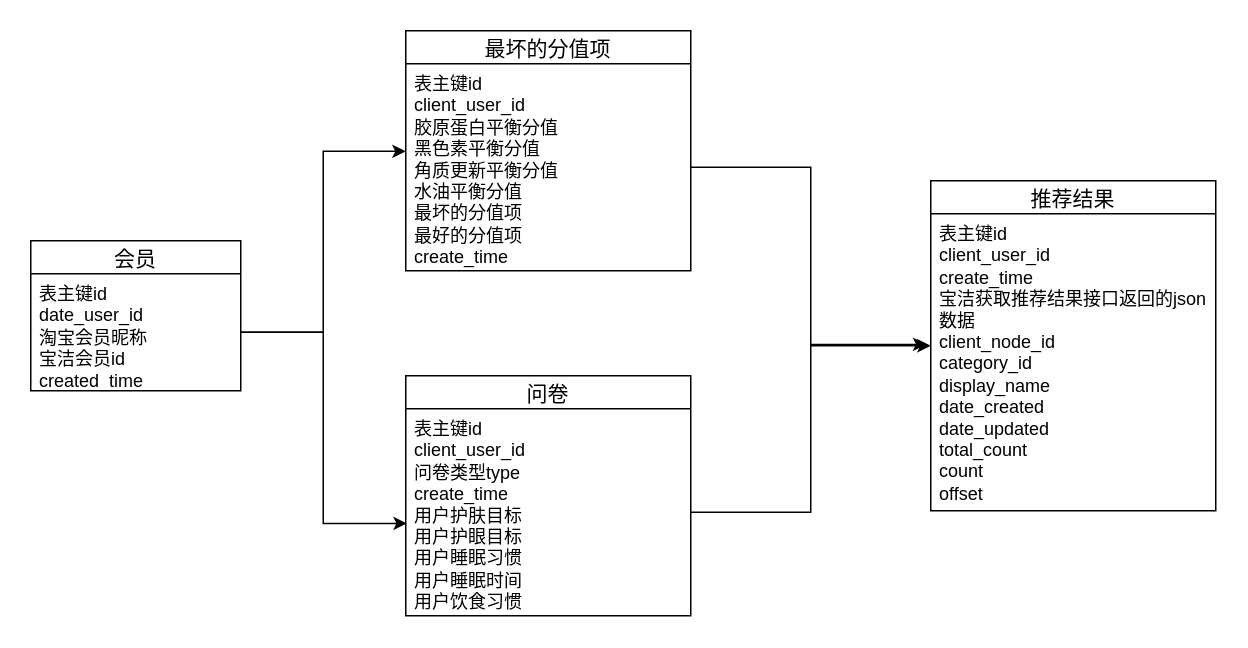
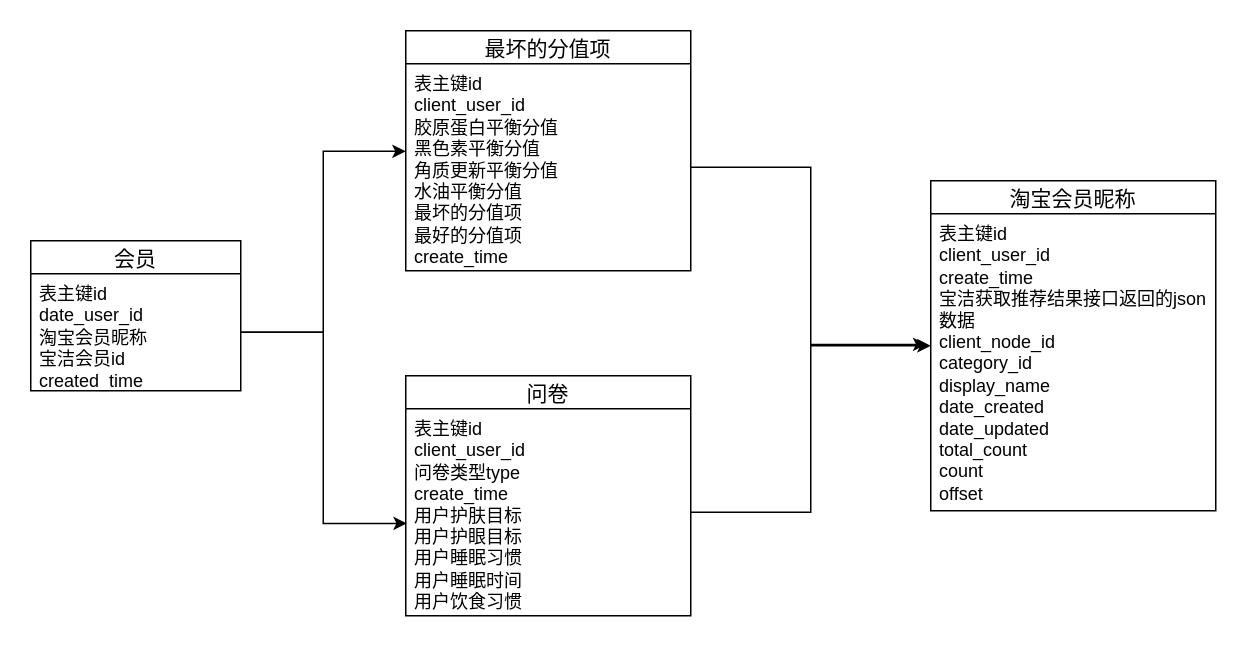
(1073, 199) -> (1073, 199)
